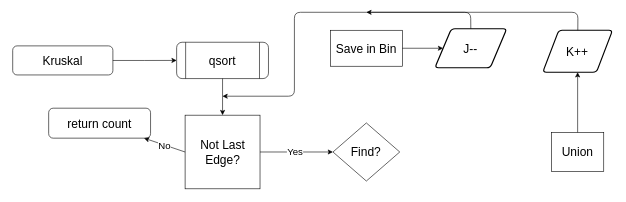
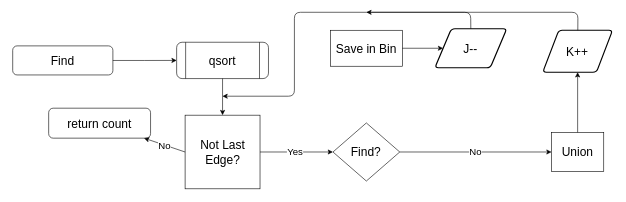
(62, 60) -> (62, 60)
none -> (475, 152)
